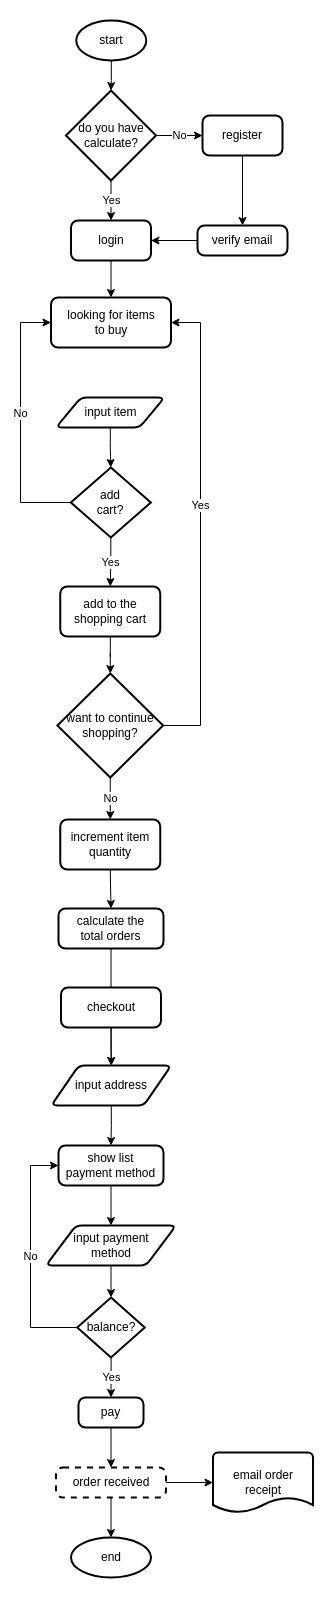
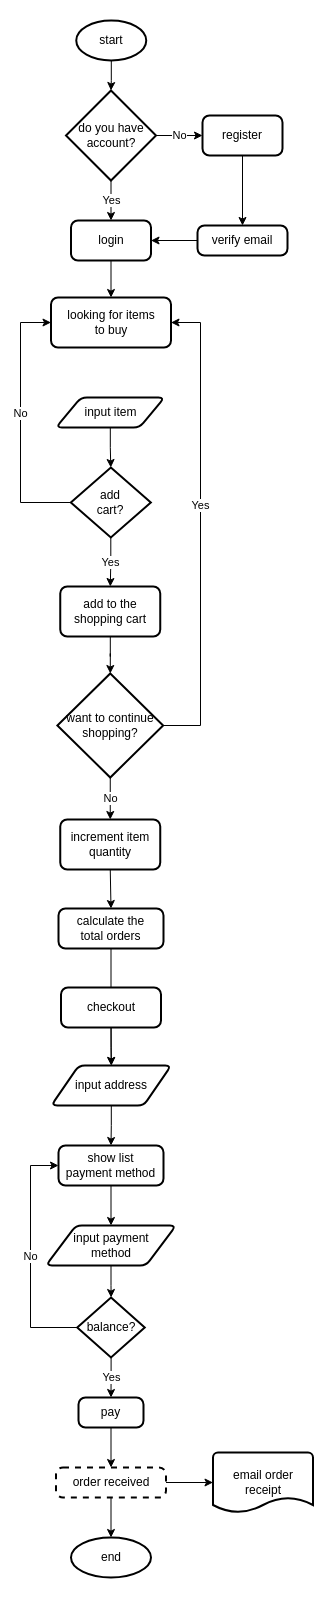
(112, 136) -> (112, 136)
